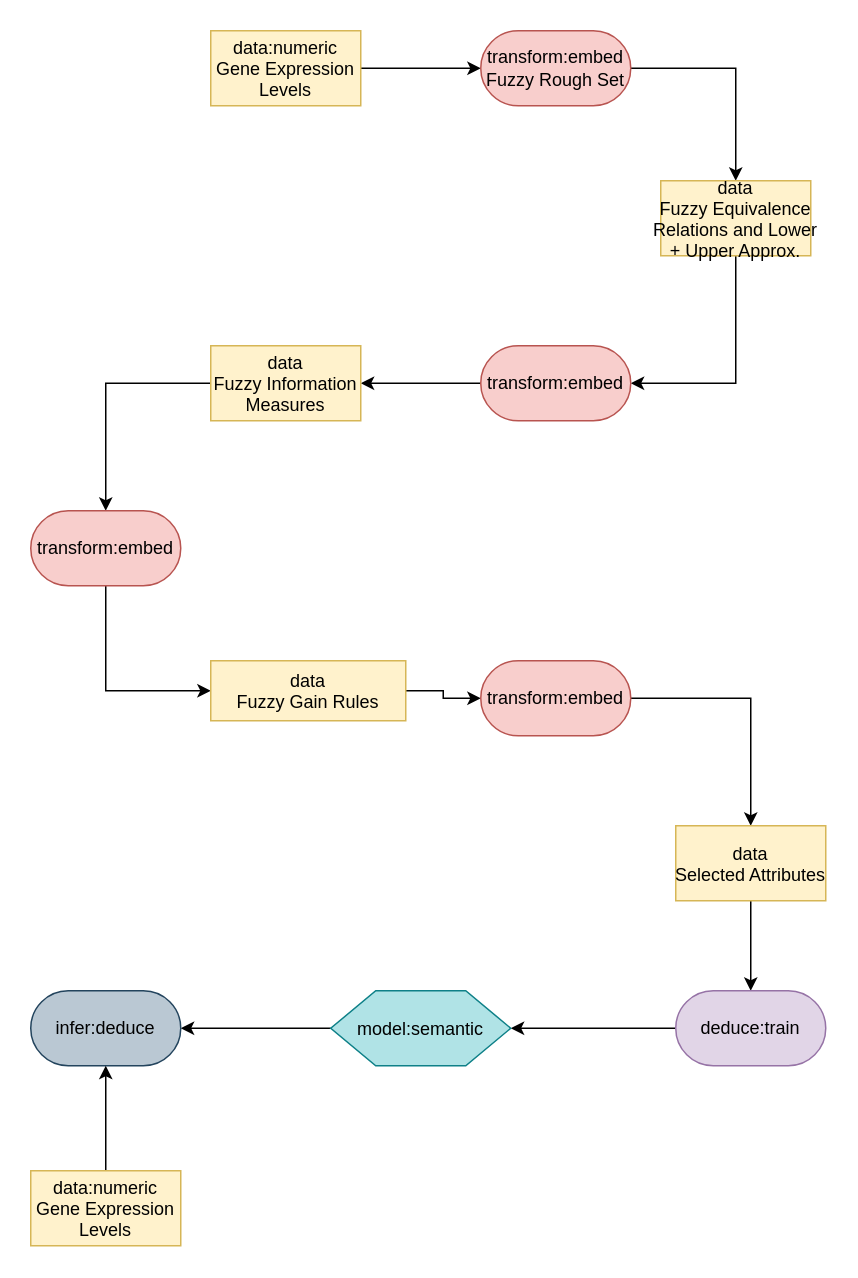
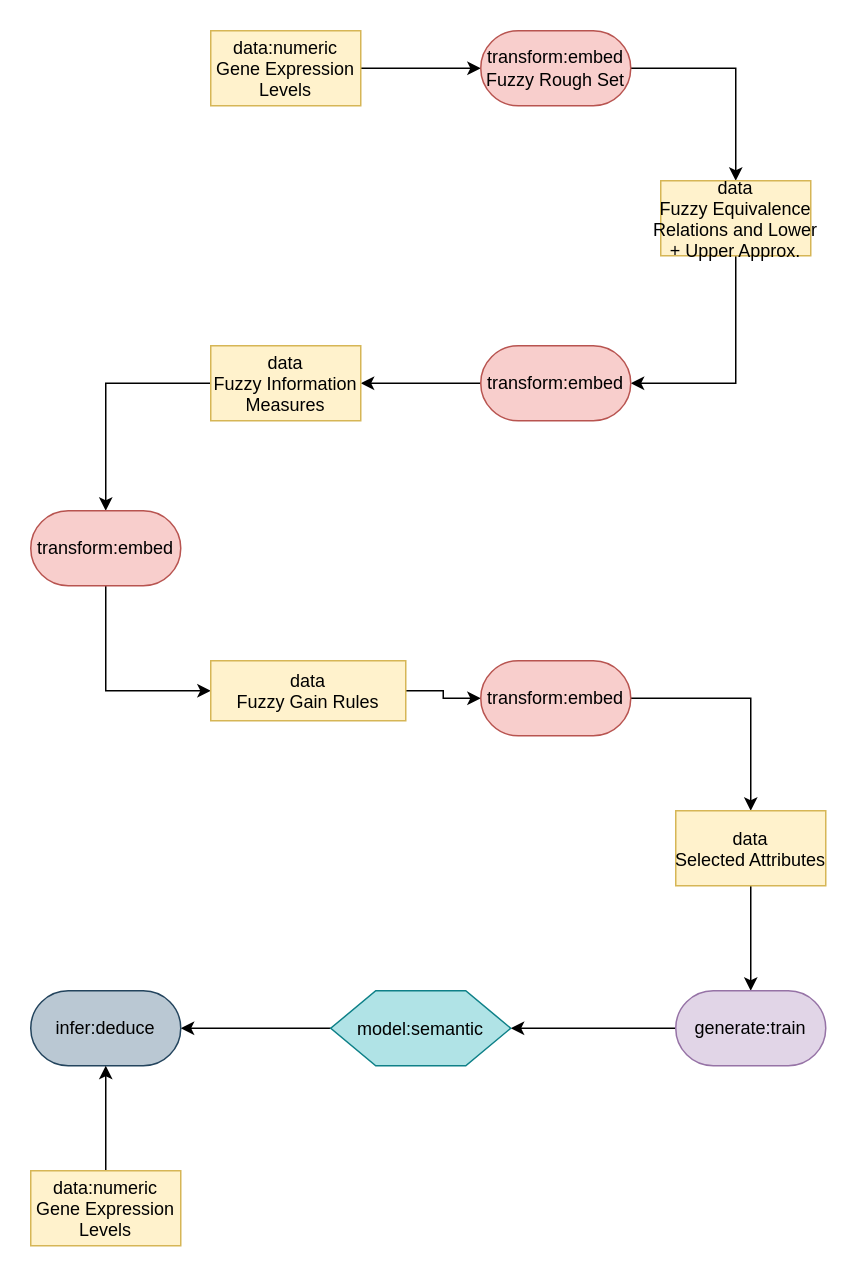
(751, 863) -> (751, 848)
(751, 1028) -> (751, 1028)
